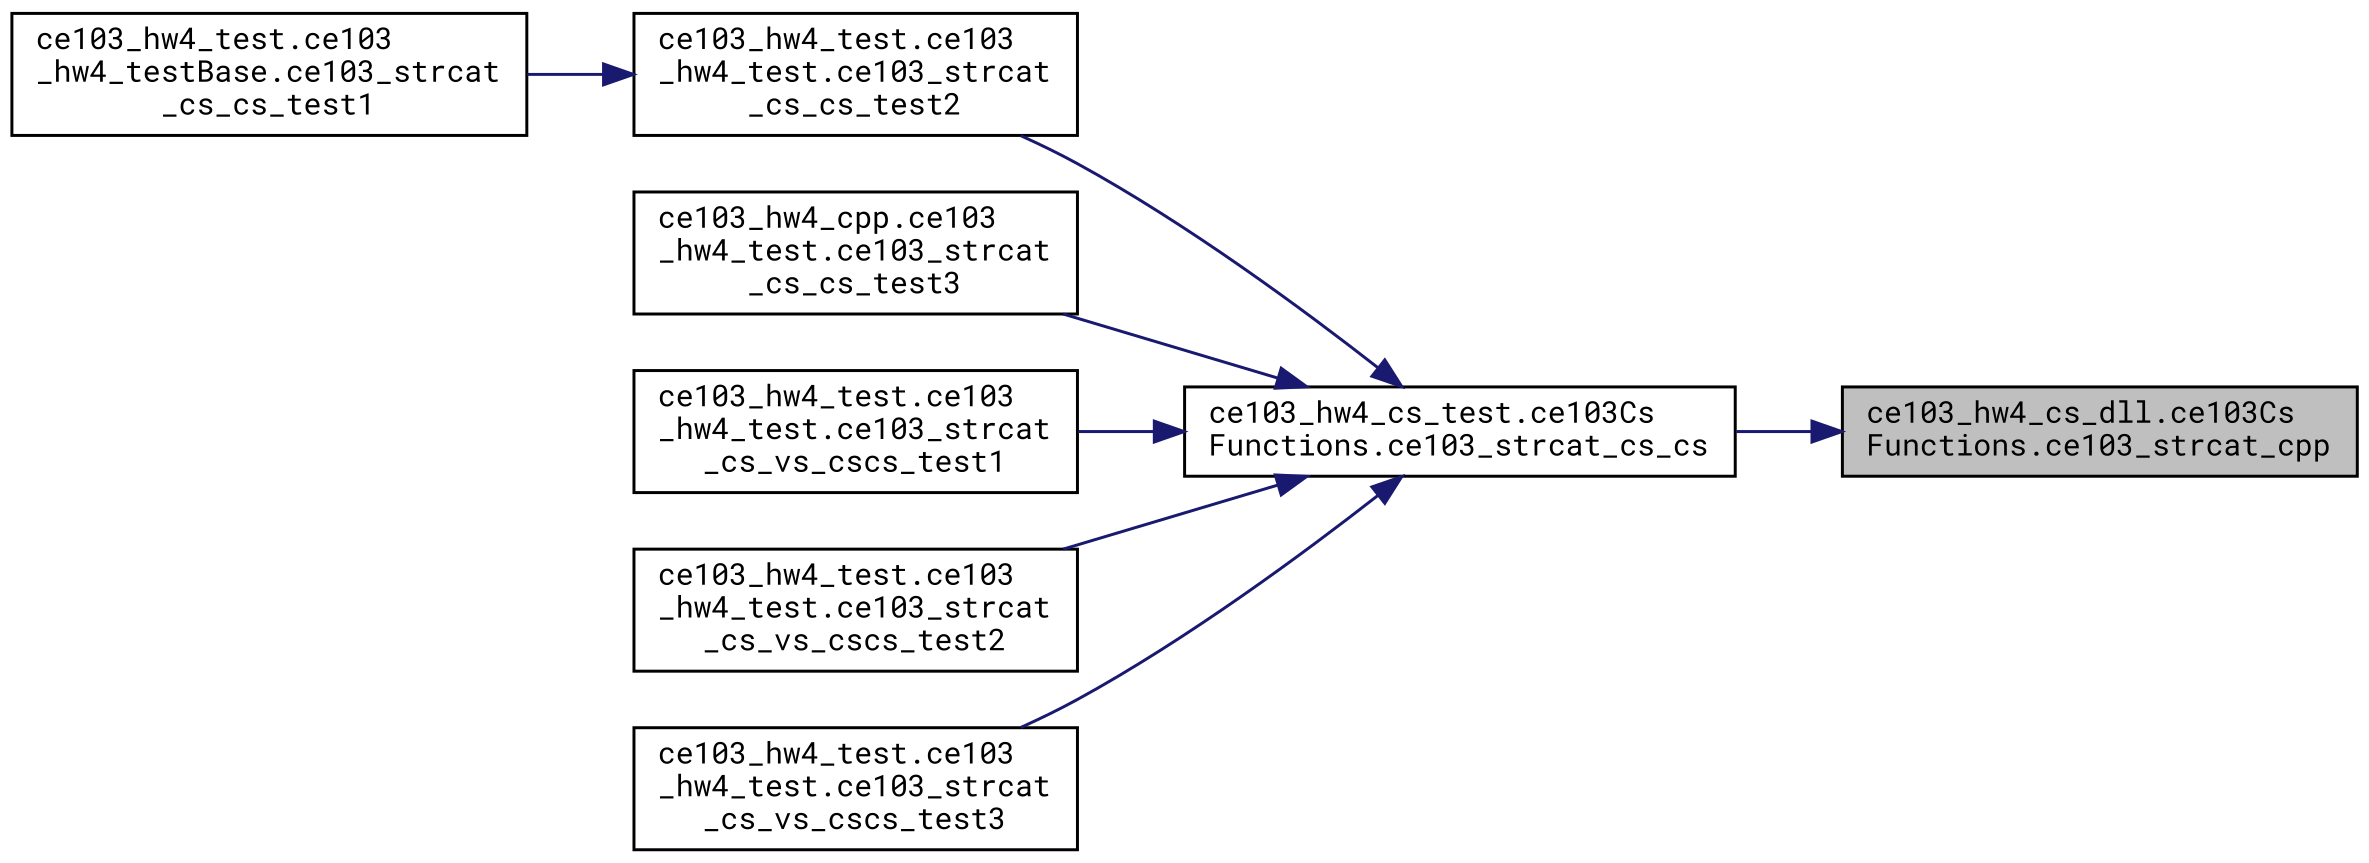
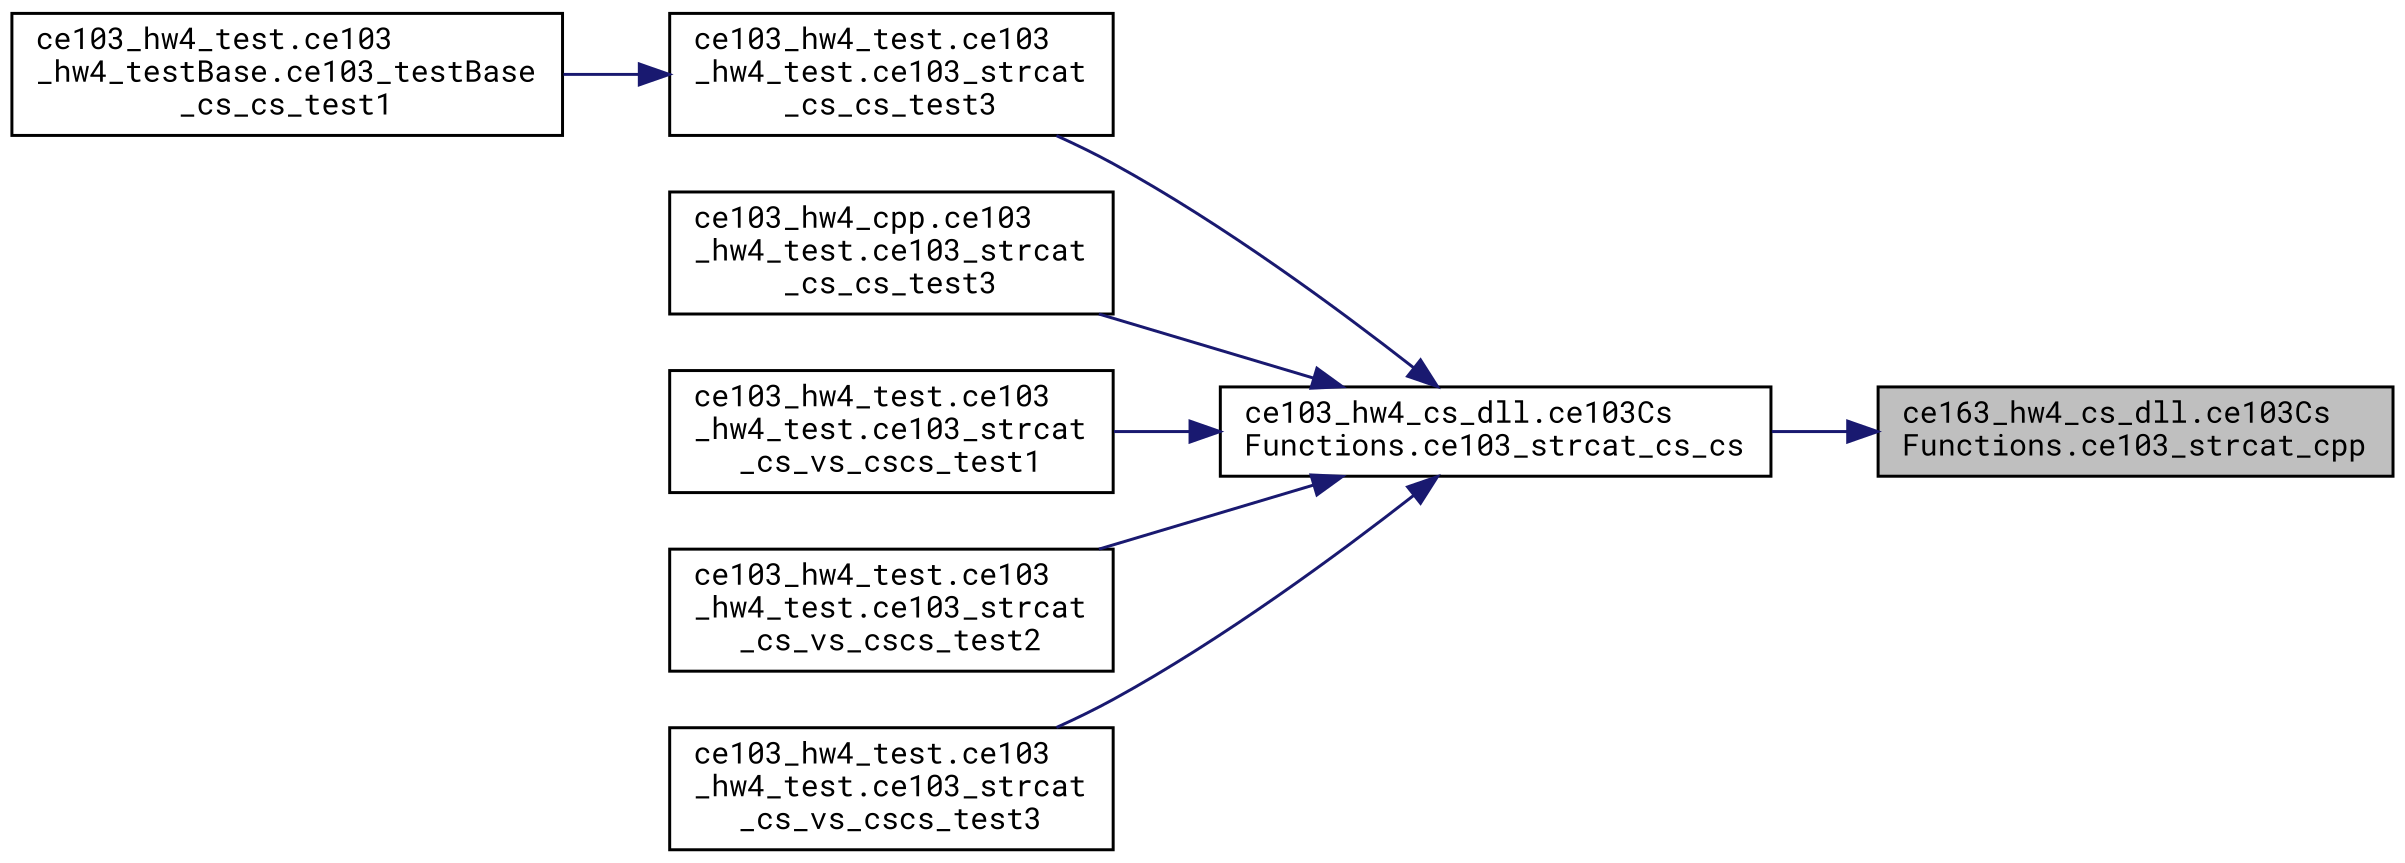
(269, 74) -> (287, 74)
(856, 74) -> (891, 74)
(1460, 432) -> (1496, 432)
(2100, 432) -> (2136, 432)
